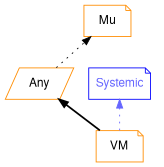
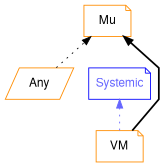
(83, 118) -> (159, 85)
